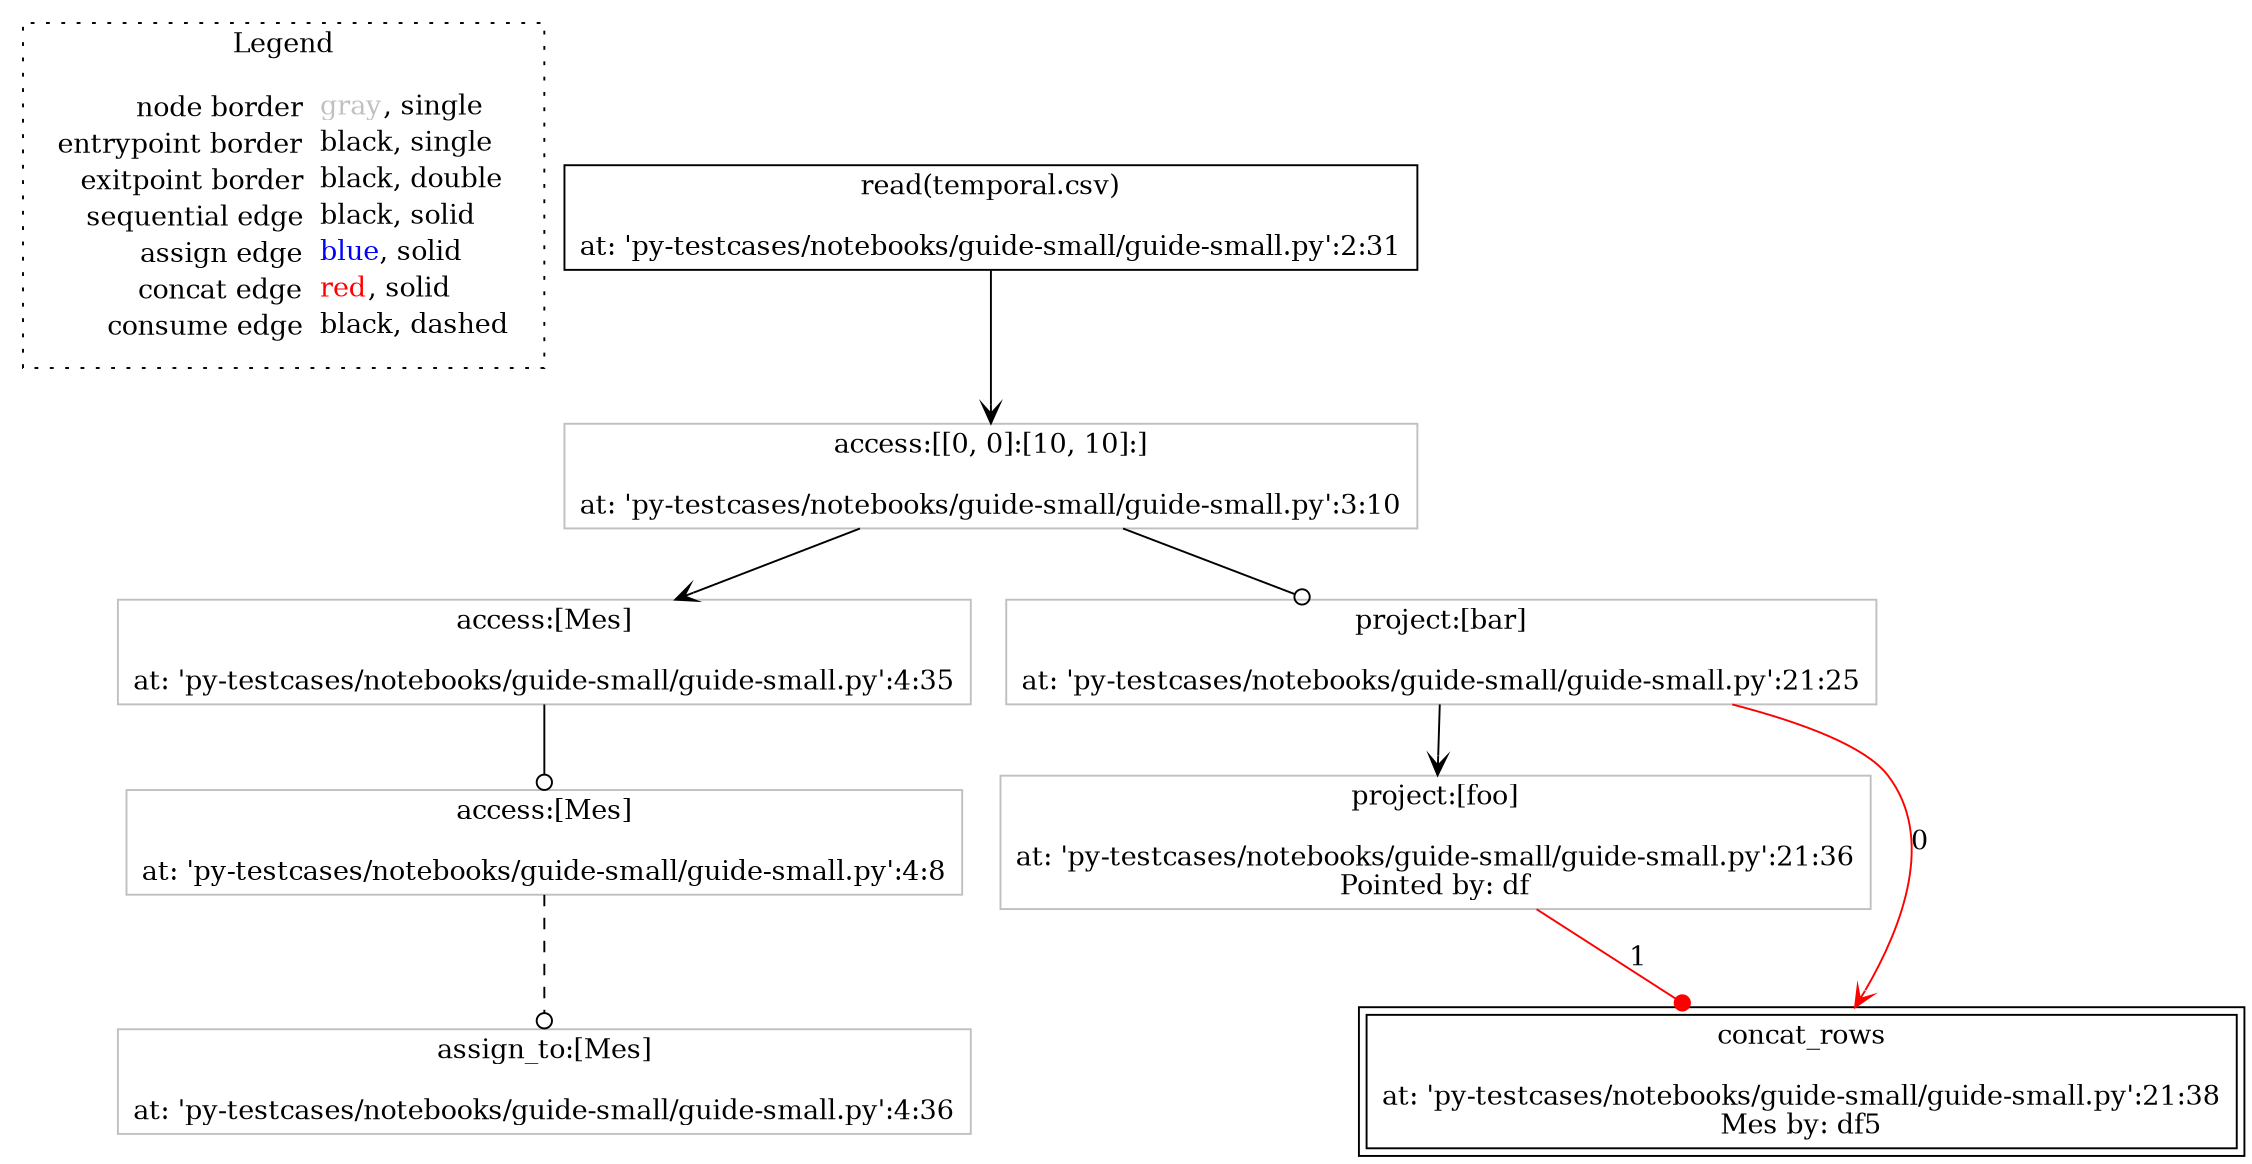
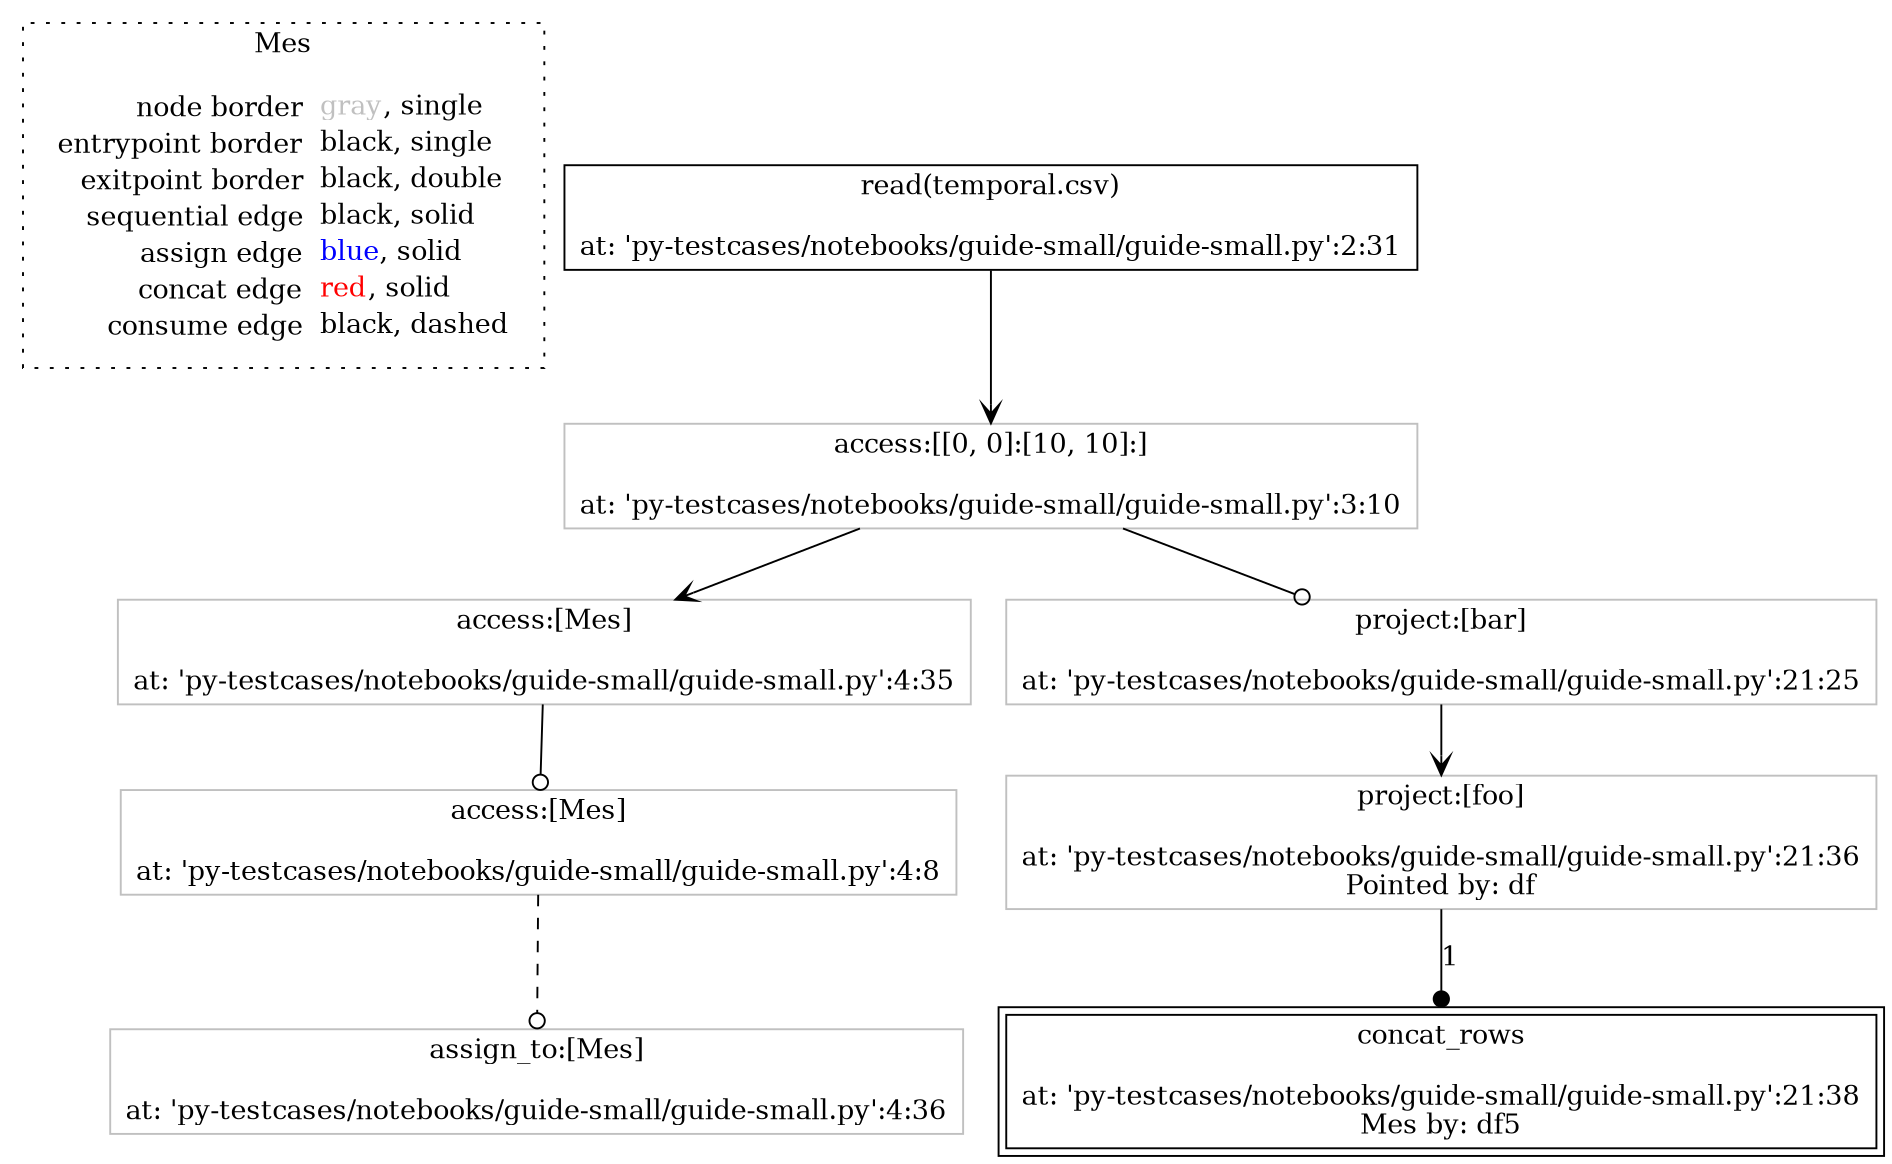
(284, 45) -> (284, 45)
(1902, 799) -> none
(1606, 954) -> (1441, 950)
